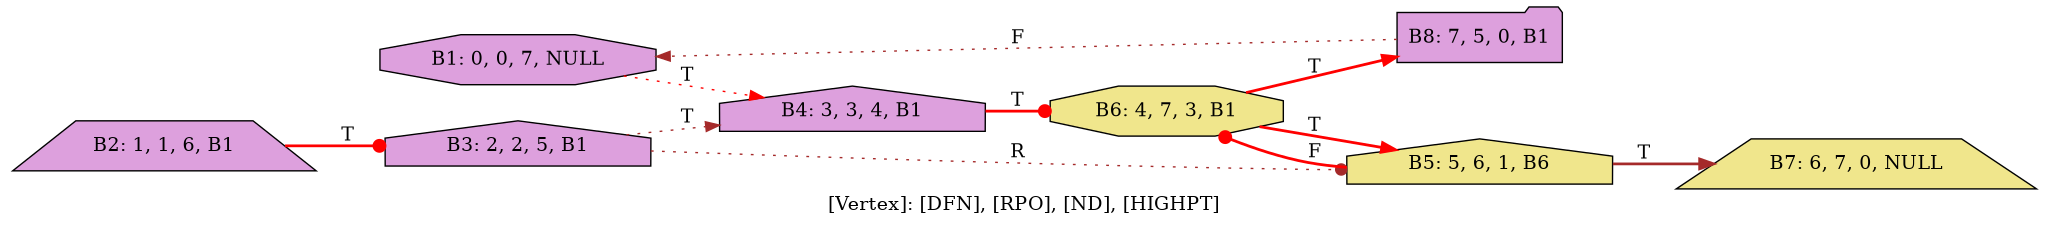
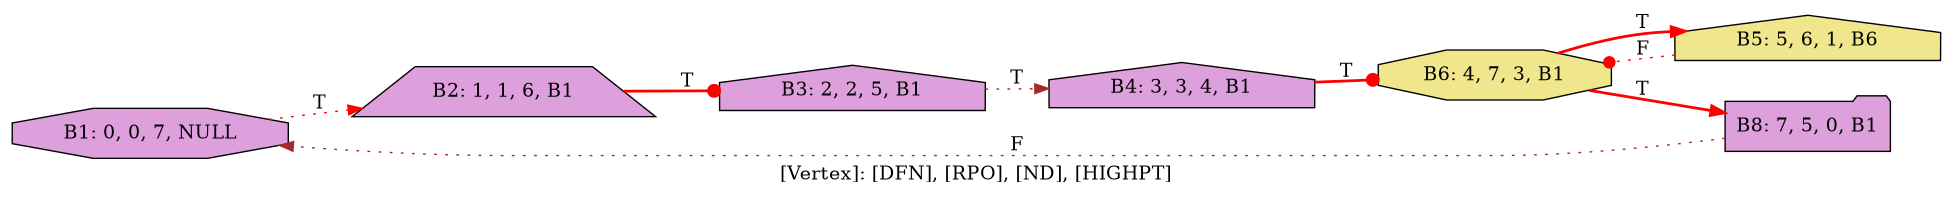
(687, 86) -> (309, 115)
(1288, 158) -> (1645, 58)
(993, 162) -> none
(1856, 164) -> none
